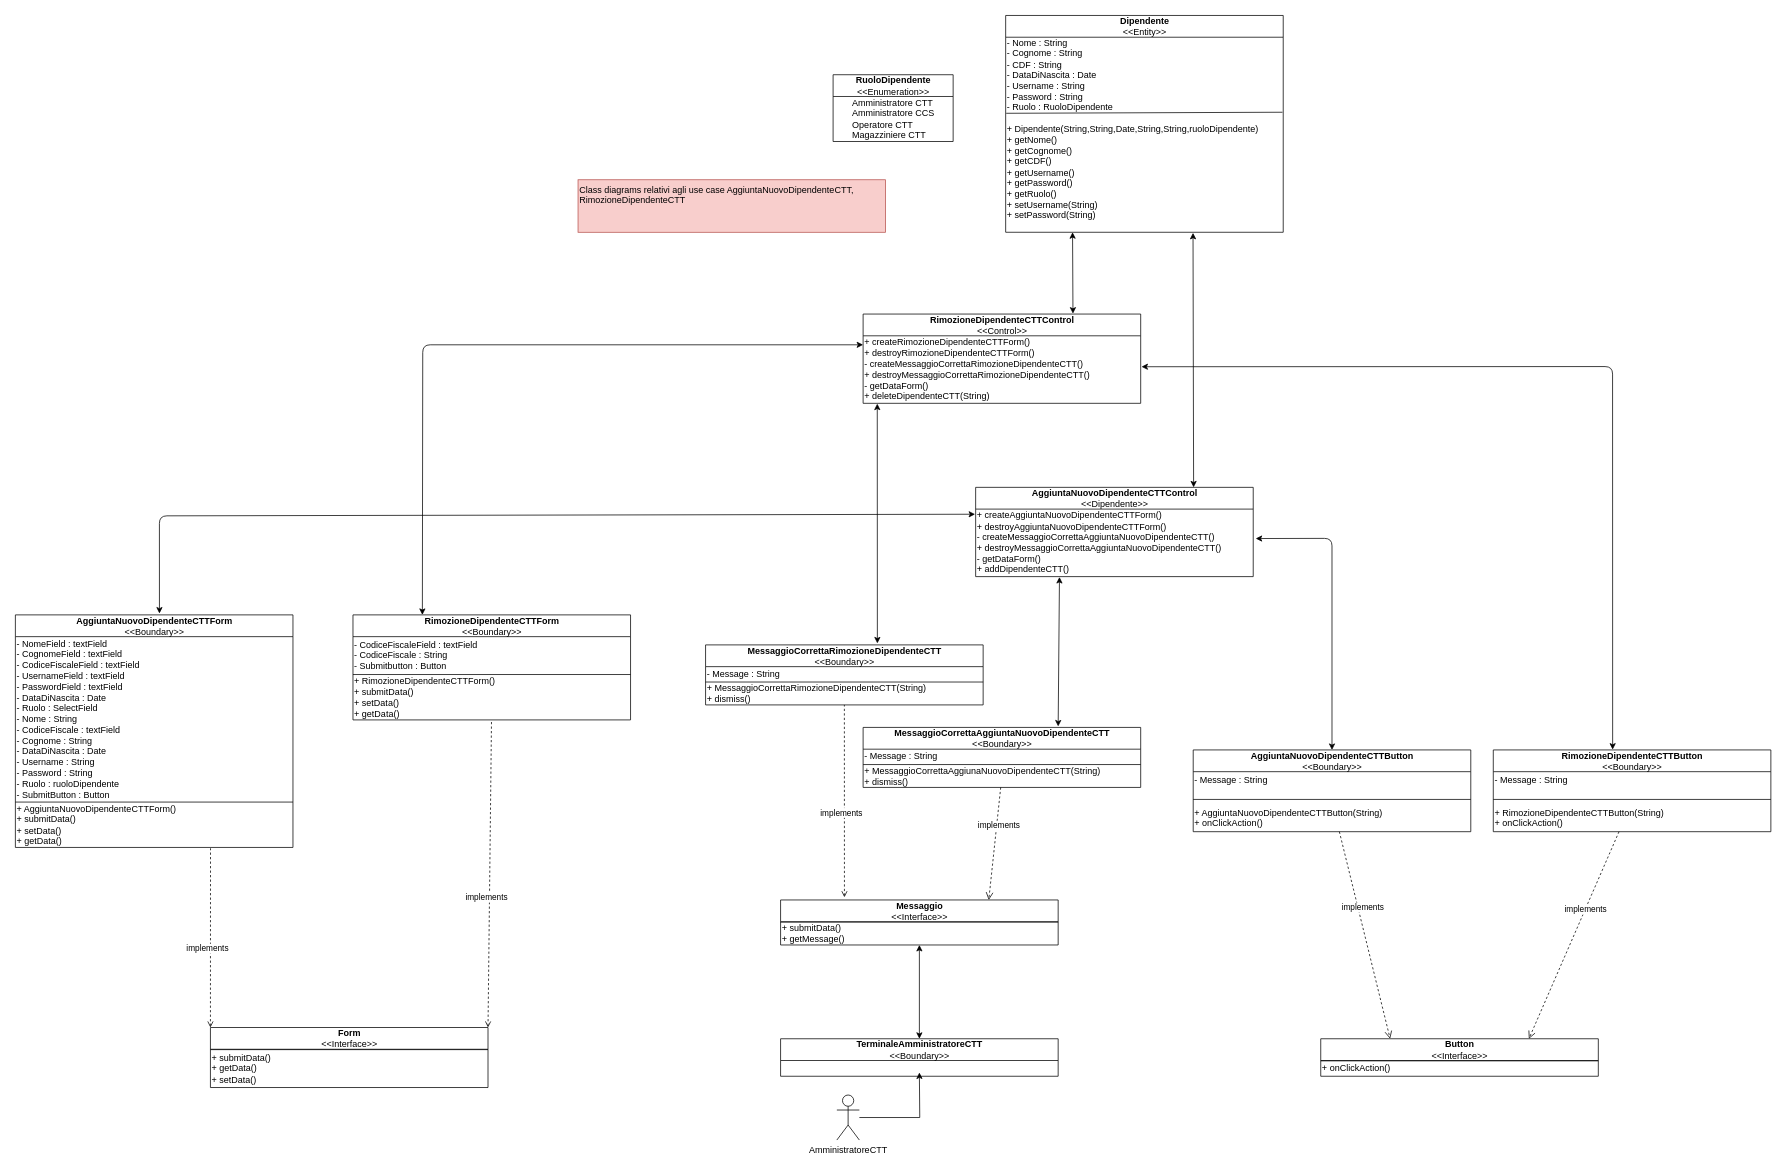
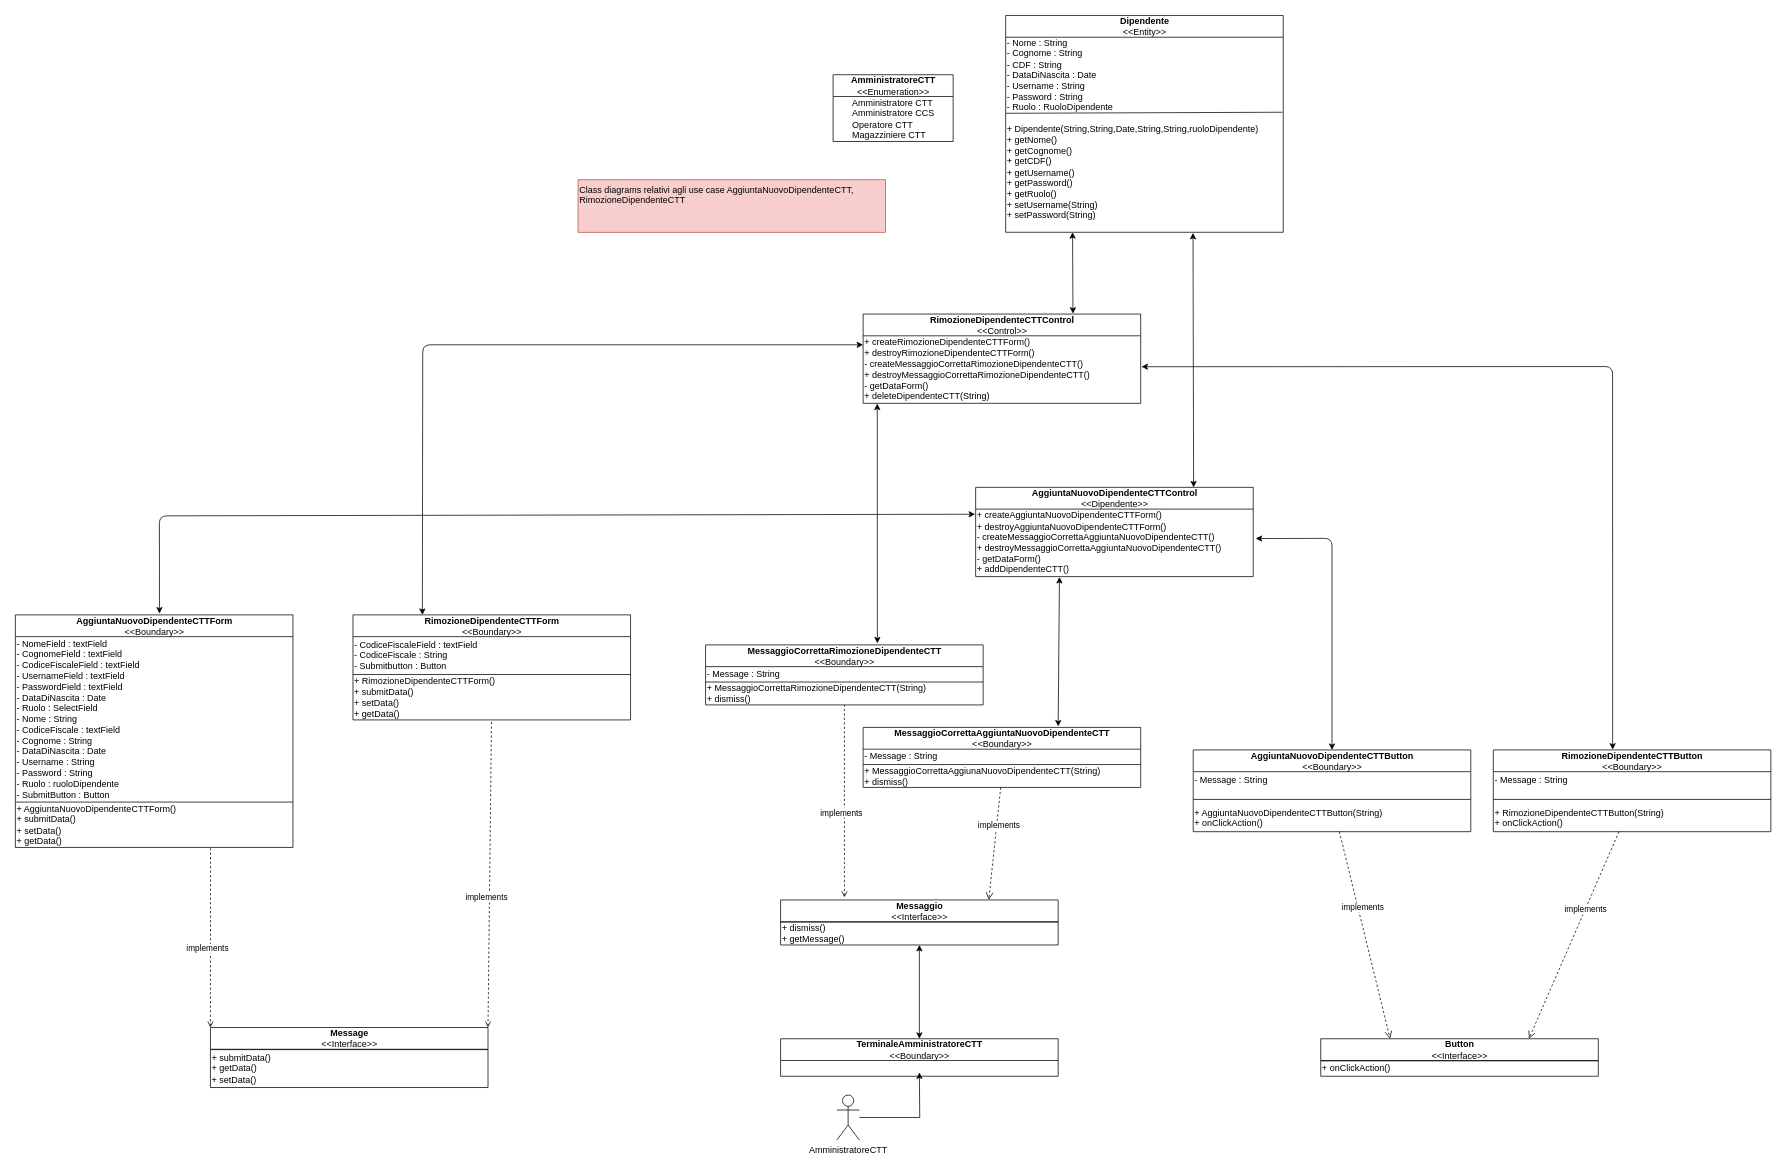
(893, 86) -> (893, 86)
(816, 933) -> (816, 933)
(350, 1038) -> (350, 1038)
